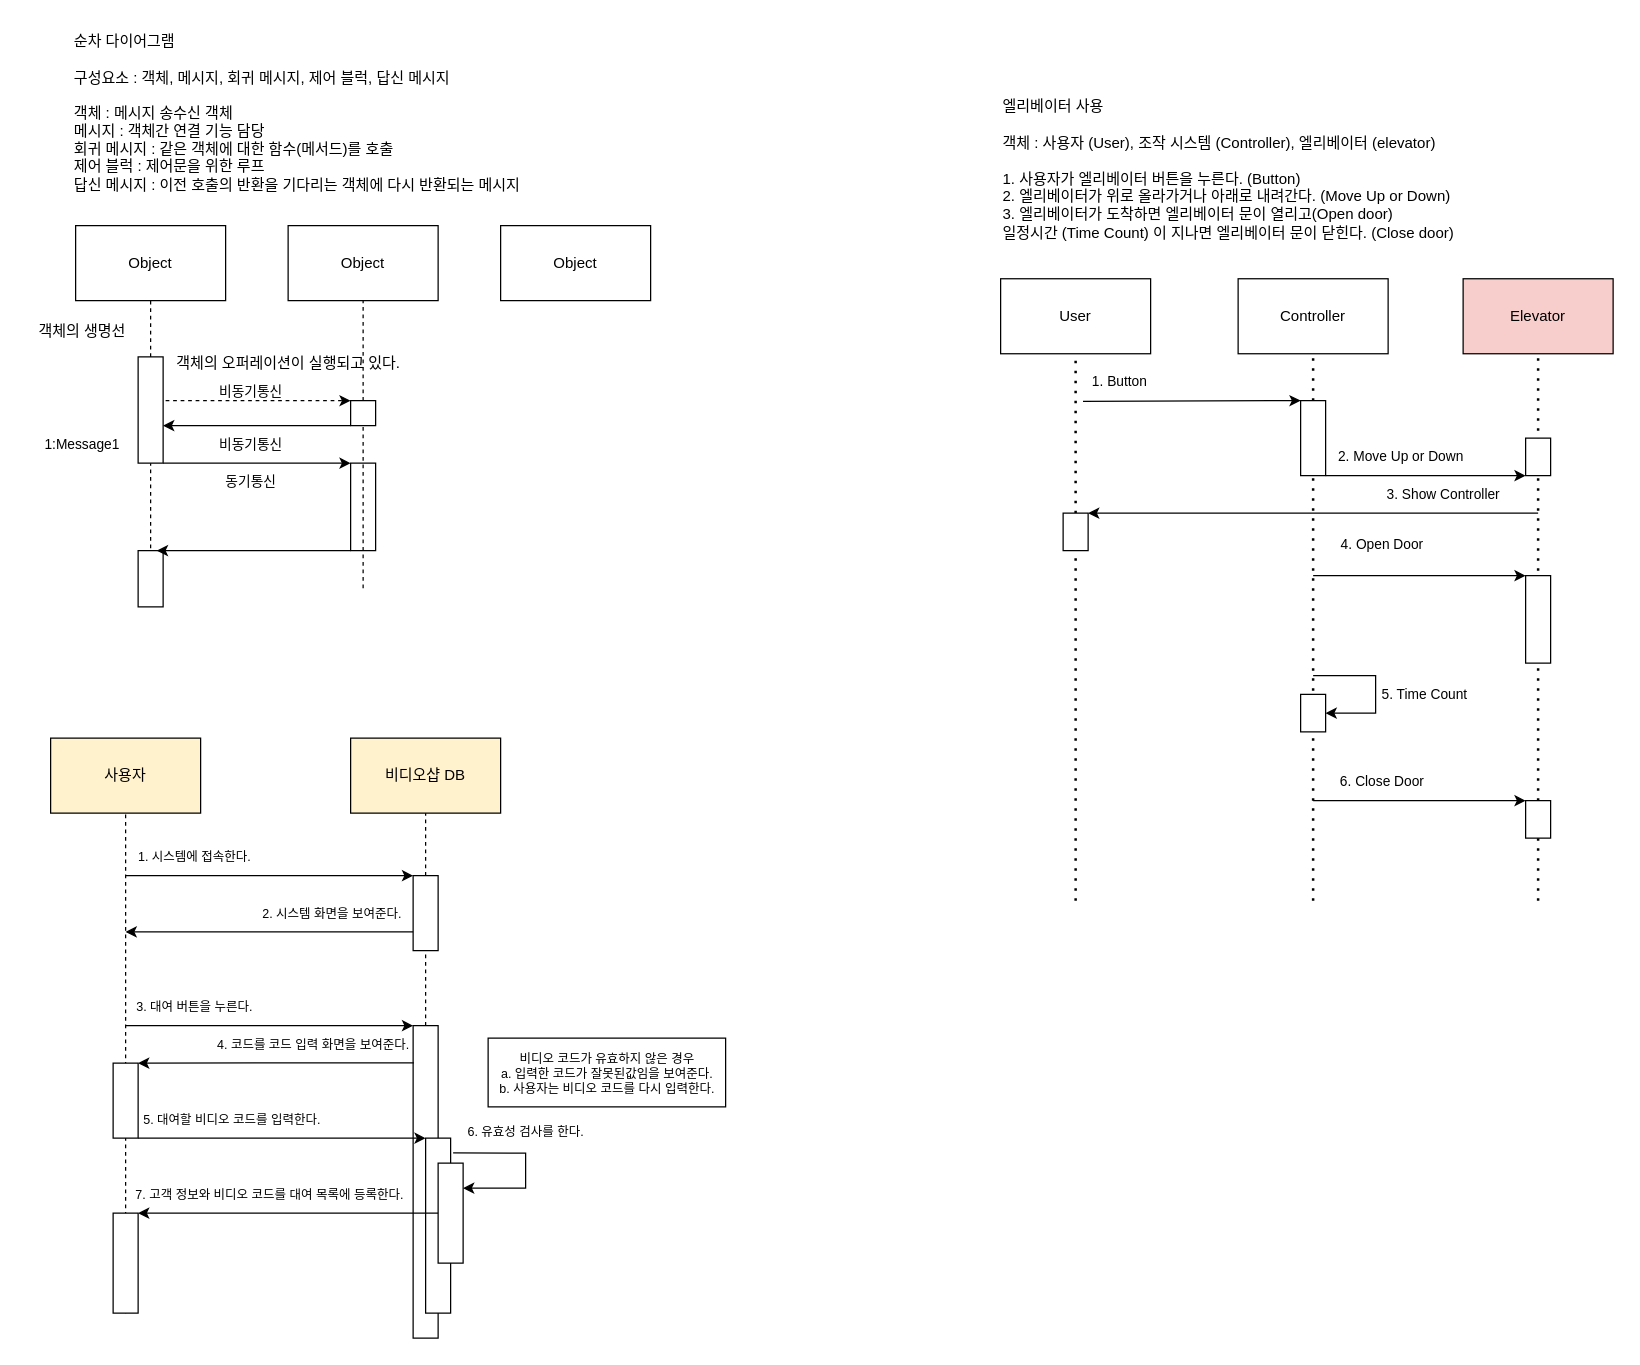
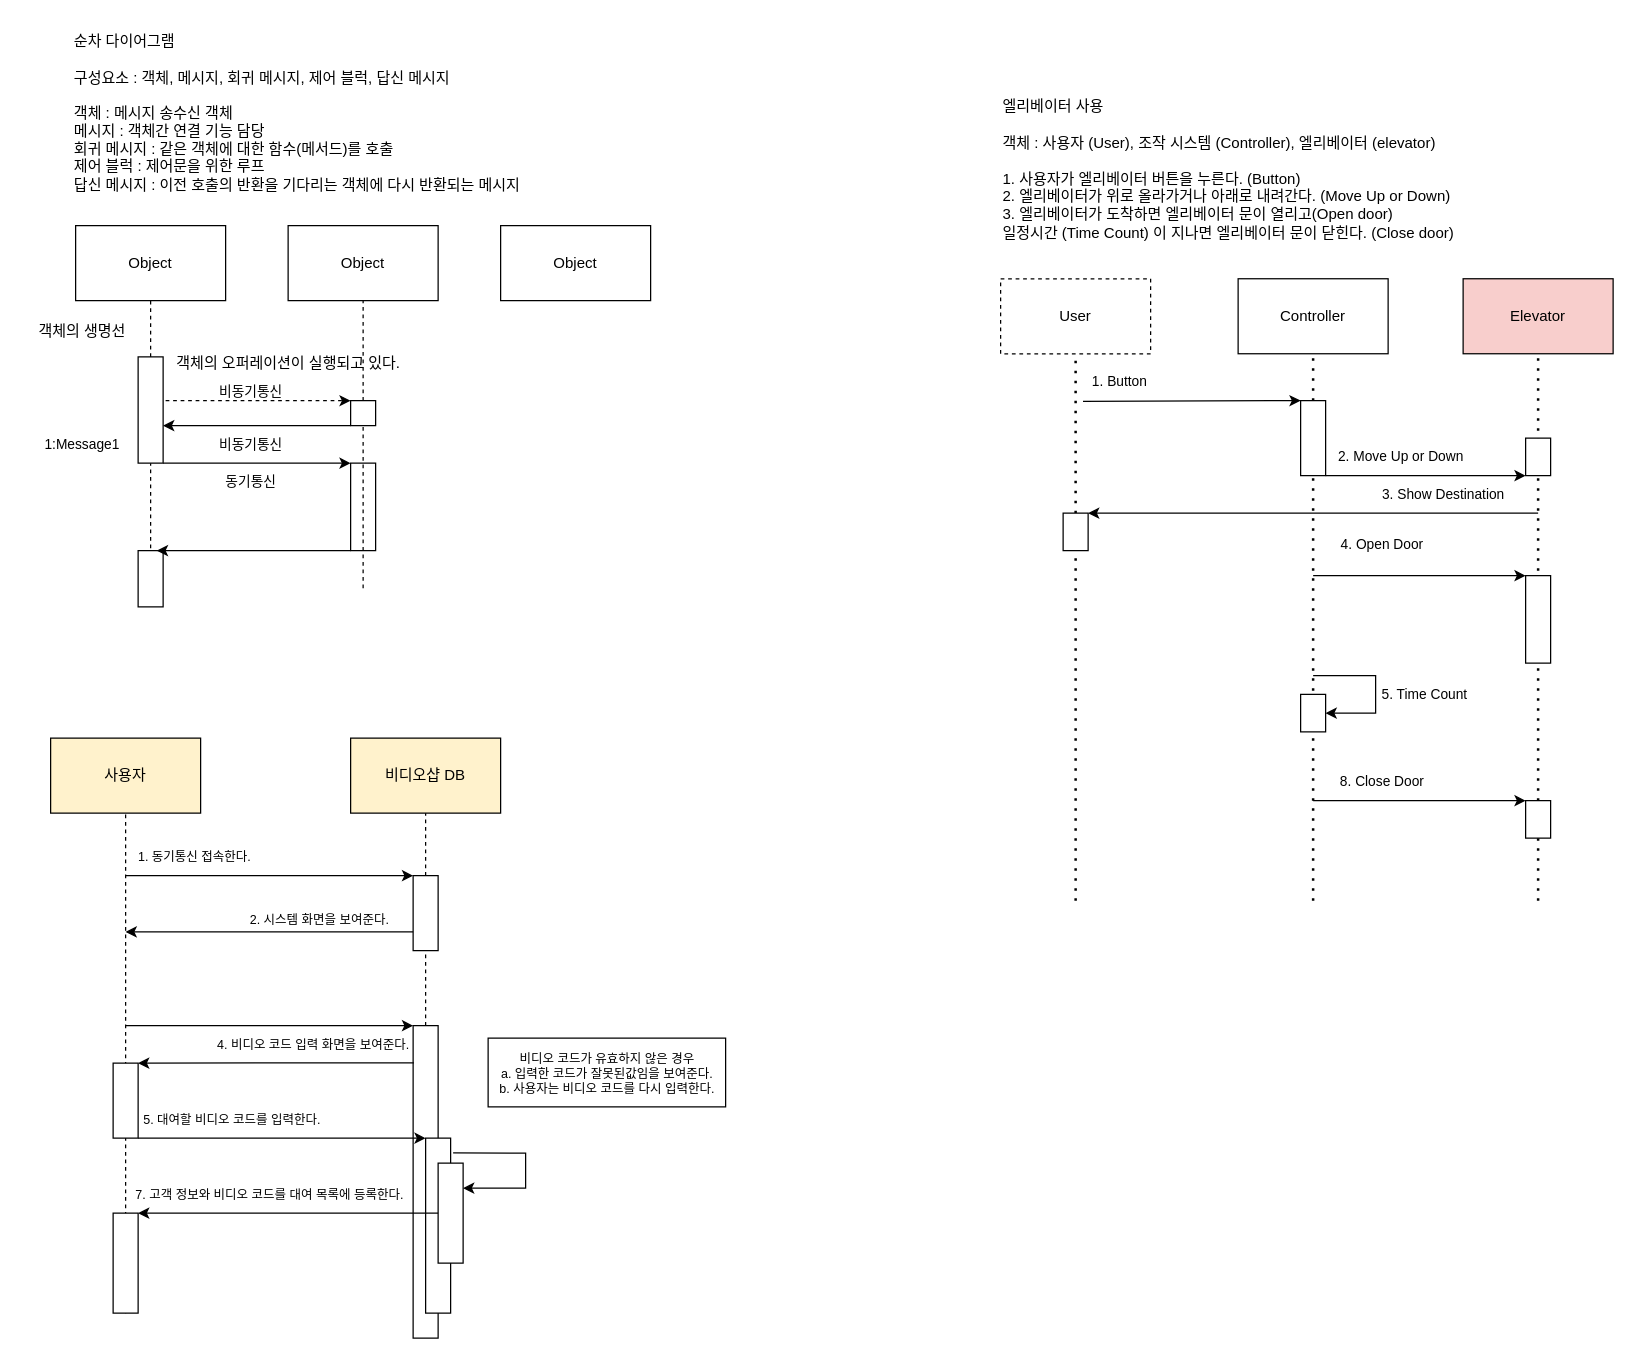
(1076, 316) -> (1076, 316)
(1444, 494) -> (1444, 494)
(1383, 782) -> (1383, 782)
(195, 857) -> (195, 857)
(332, 913) -> (319, 919)
(194, 1007) -> none
(314, 1044) -> (314, 1044)
(526, 1132) -> none
